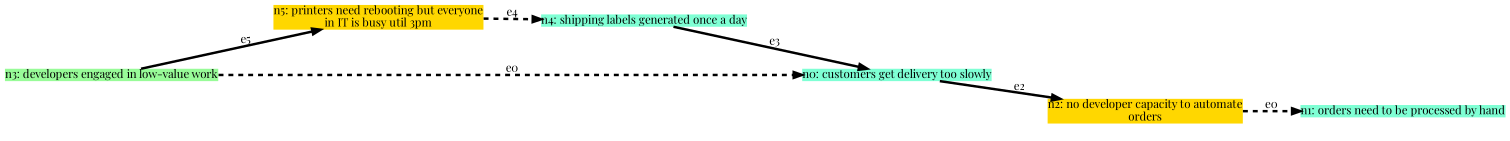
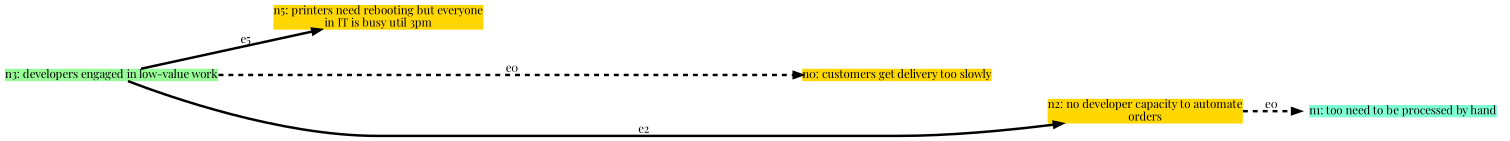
(644, 21) -> none
(897, 75) -> (897, 75)
(996, 89) -> (588, 136)
(1403, 111) -> (1403, 111)
